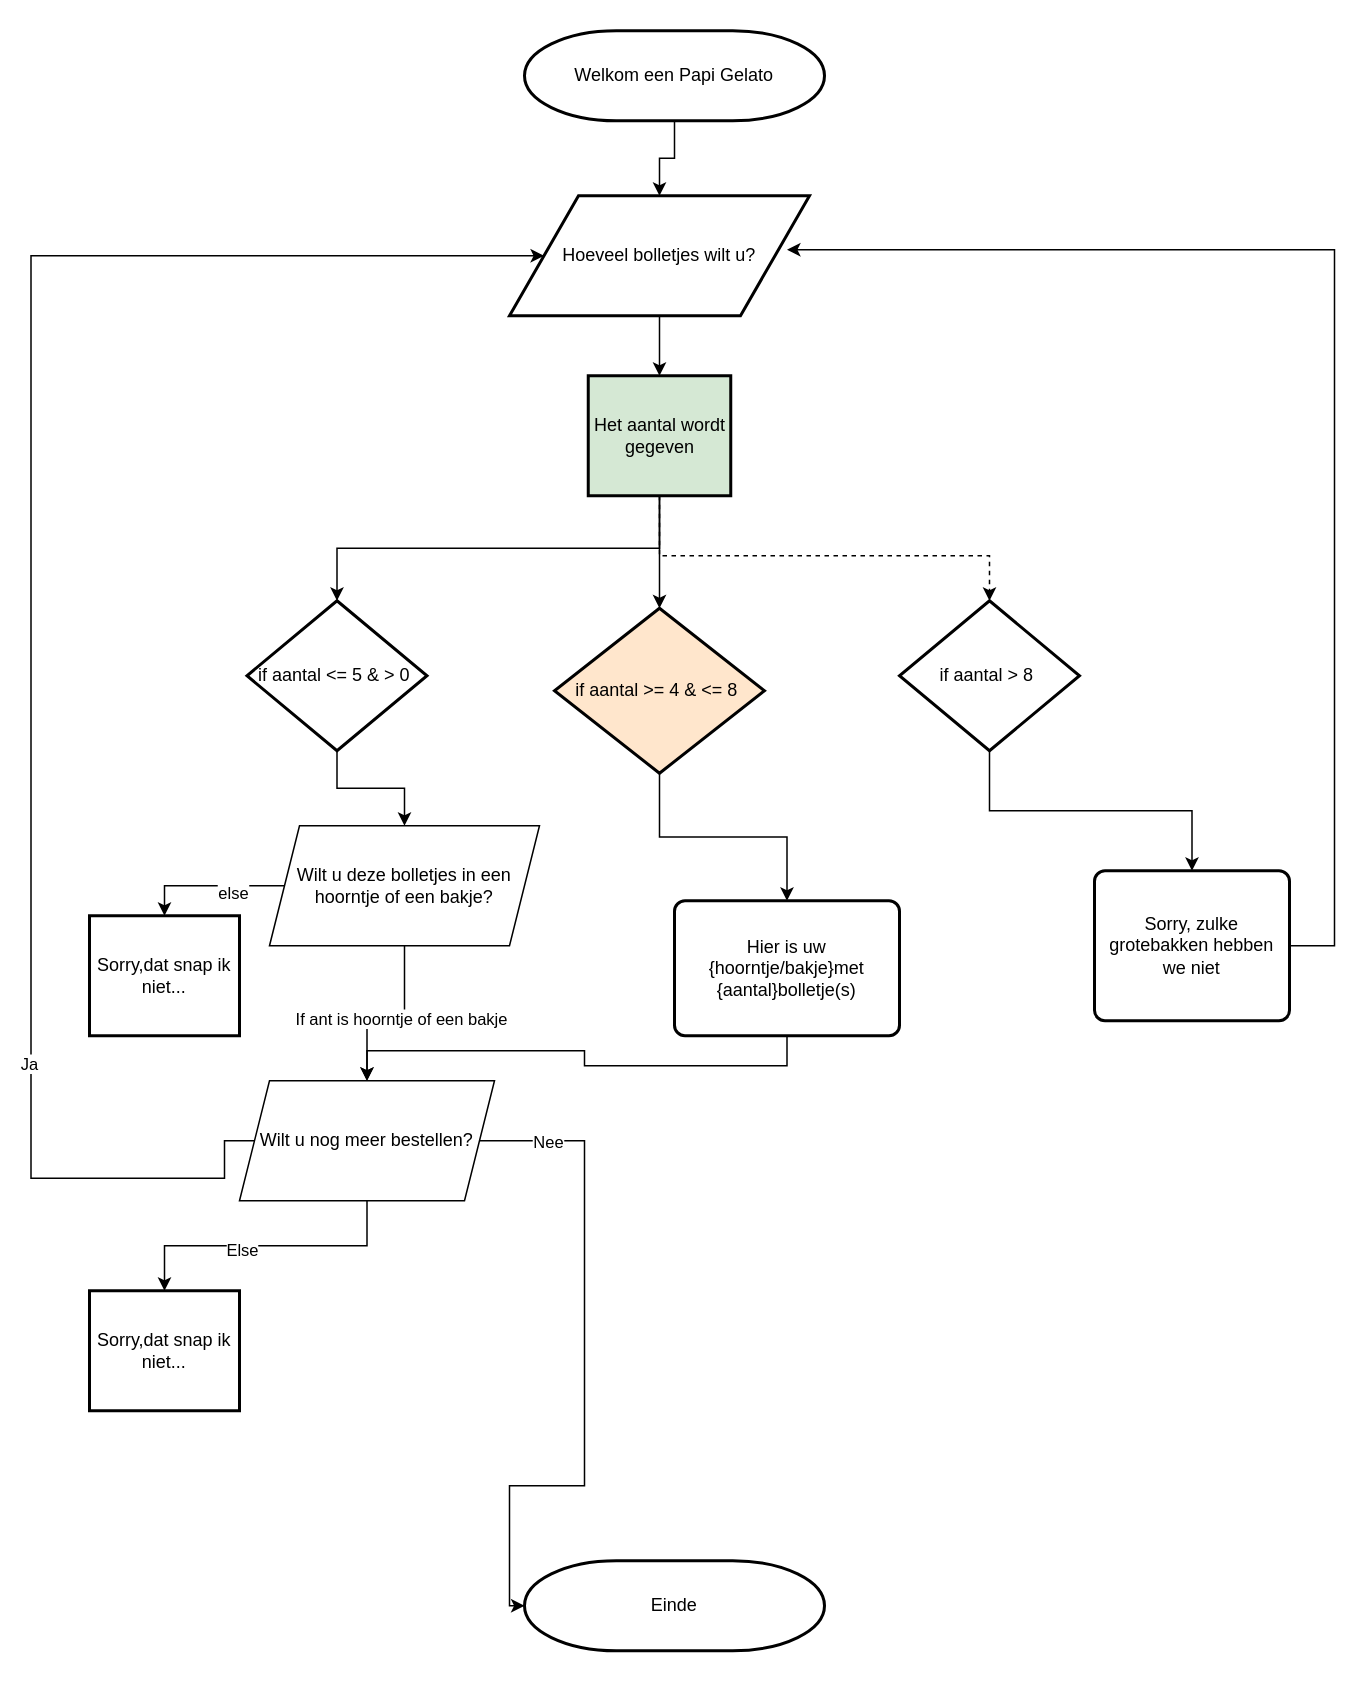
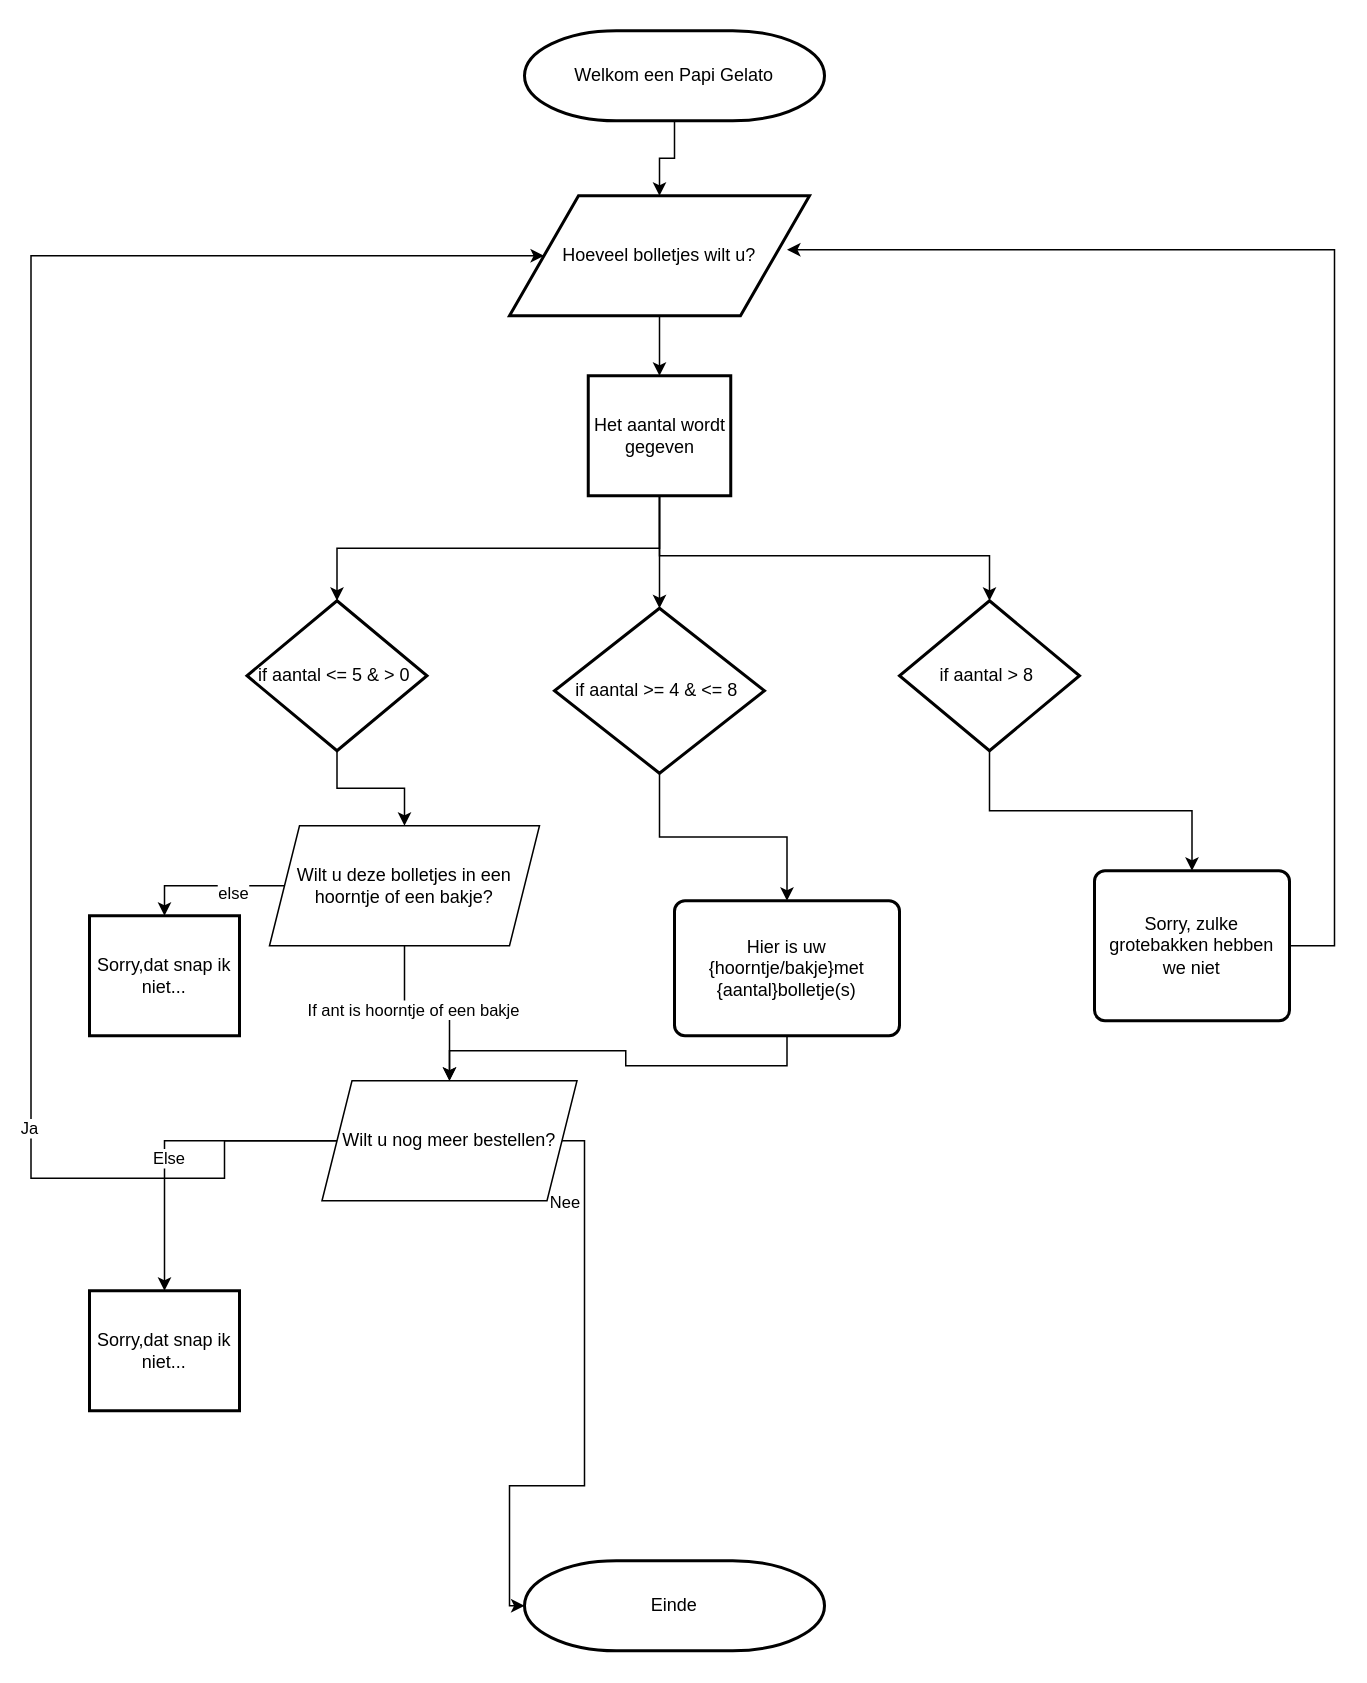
(659, 436) -> (659, 436)
(842, 556) -> (842, 556)
(659, 691) -> (659, 691)
(367, 1141) -> (449, 1141)
